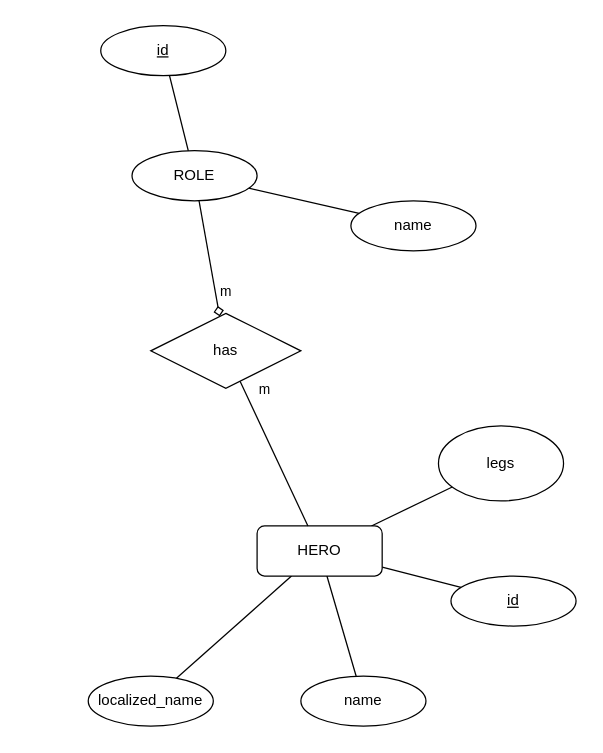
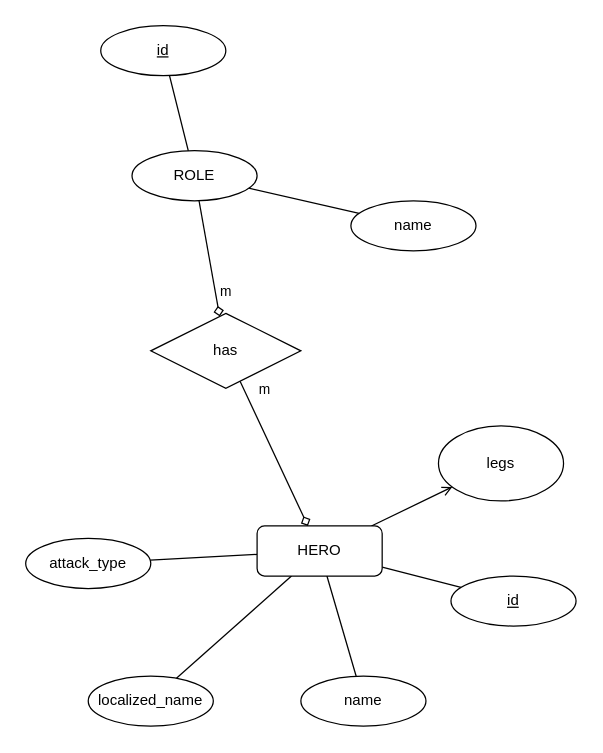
(447, 489) -> (447, 489)
(305, 519) -> (303, 516)
none -> (203, 557)
none -> (88, 563)
